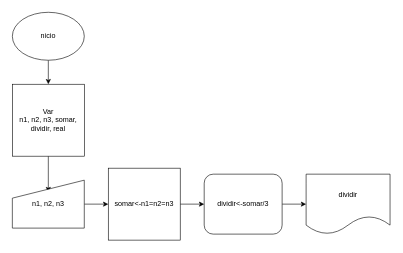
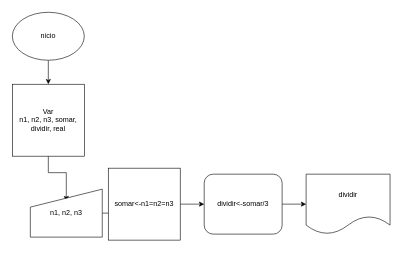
(48, 204) -> (66, 213)
